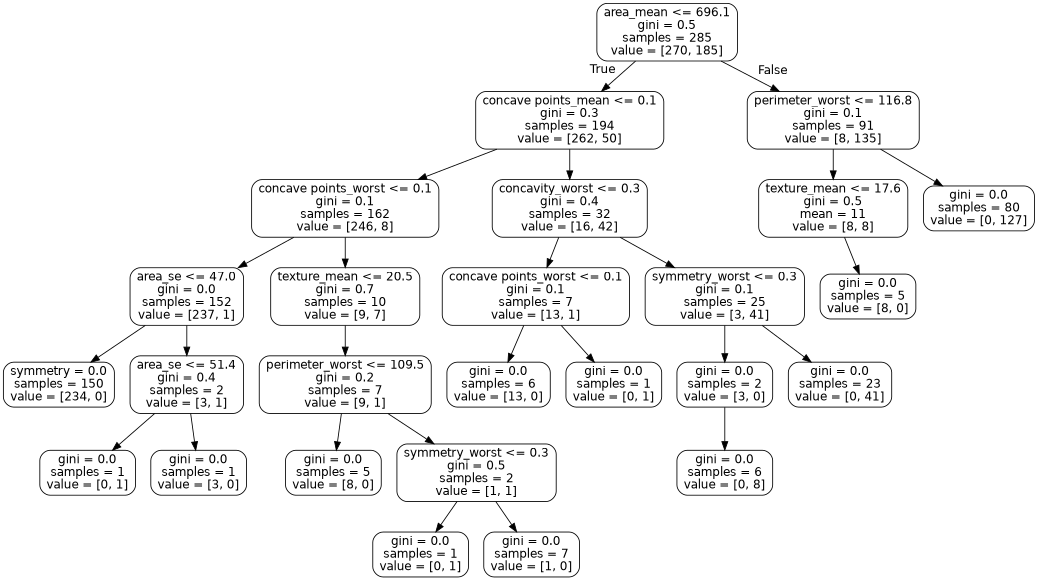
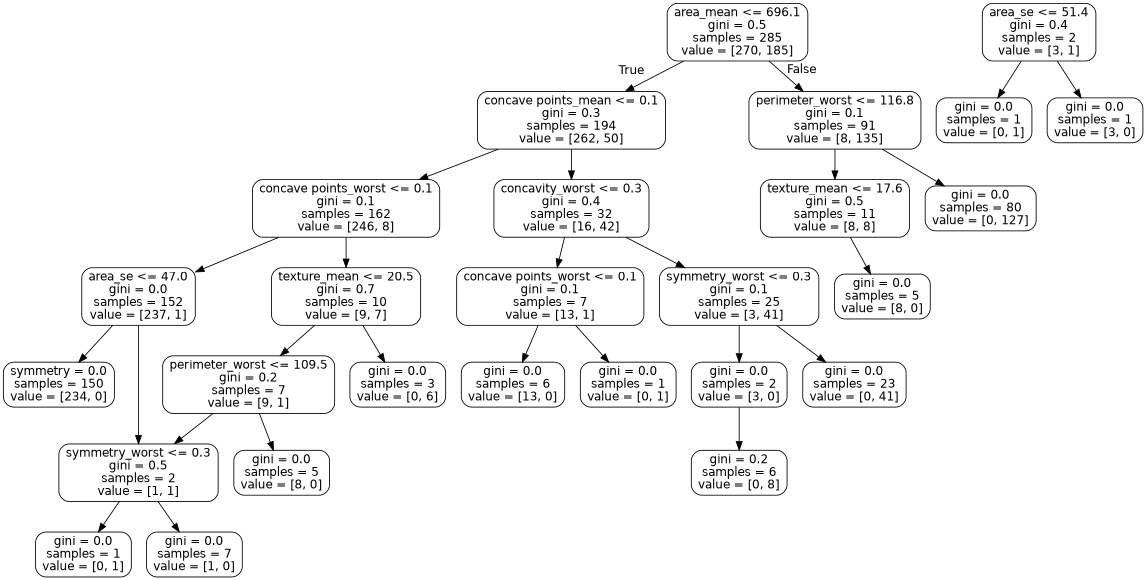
(833, 208) -> (835, 208)
(187, 336) -> (139, 380)
none -> (398, 385)
(725, 473) -> (739, 473)
